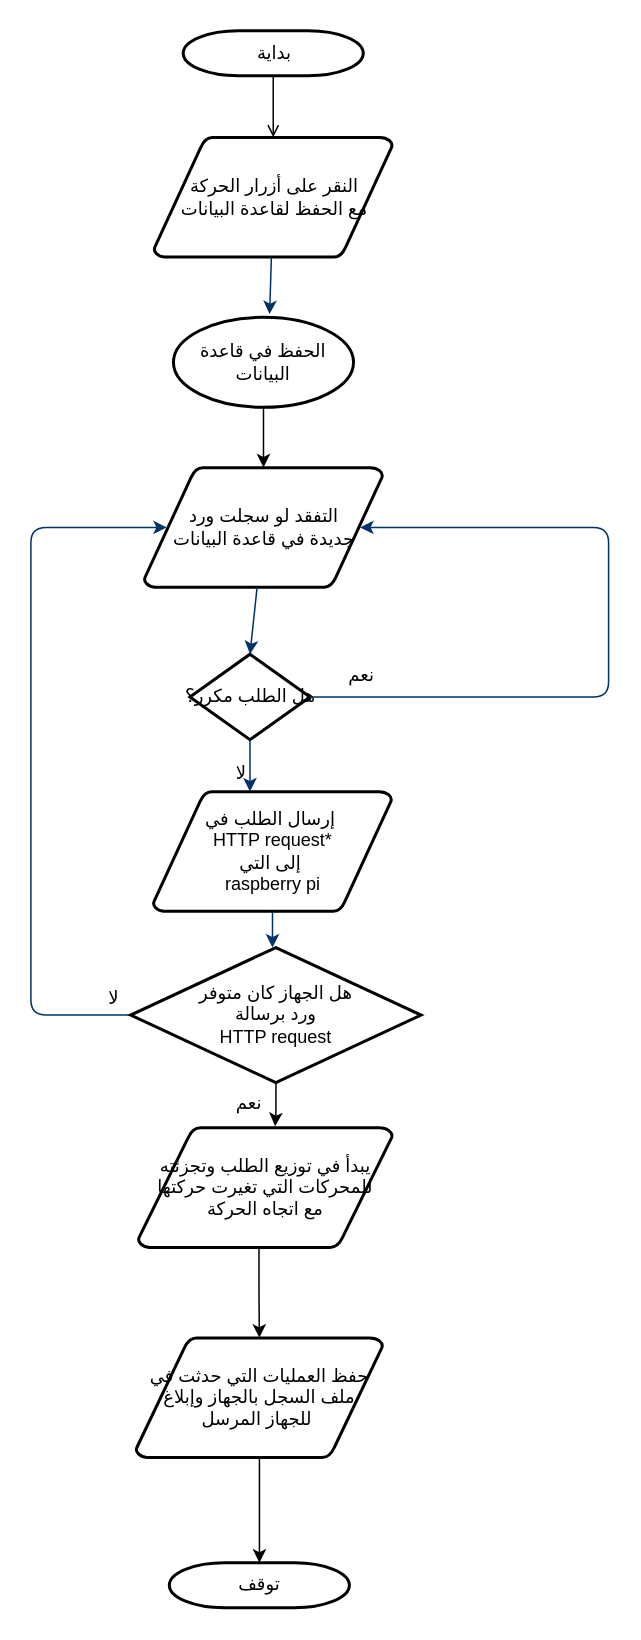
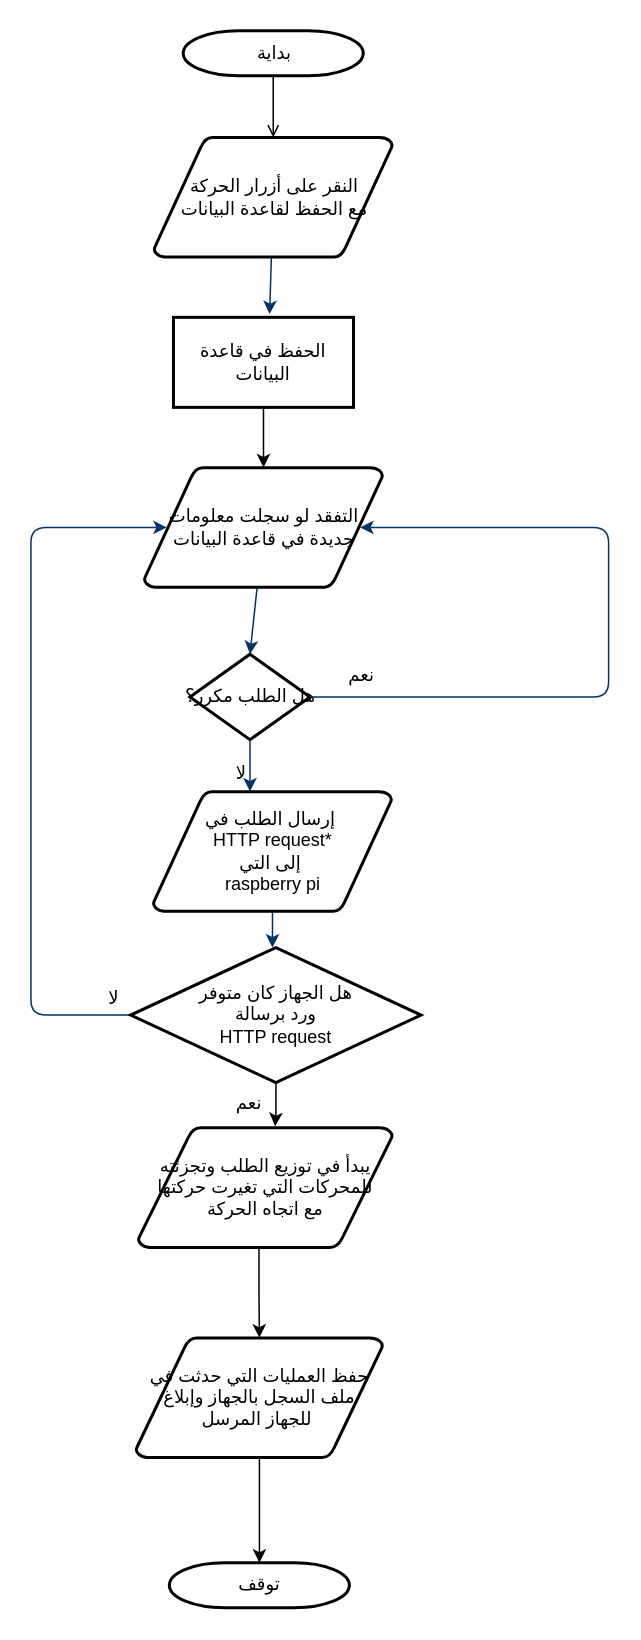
(263, 362) -> (263, 362)
(264, 527) -> (264, 527)
